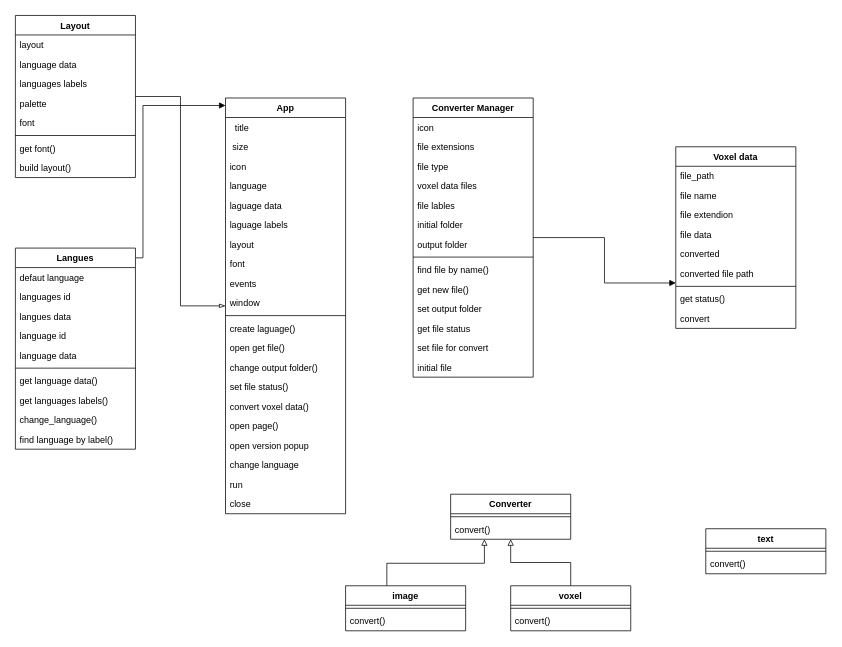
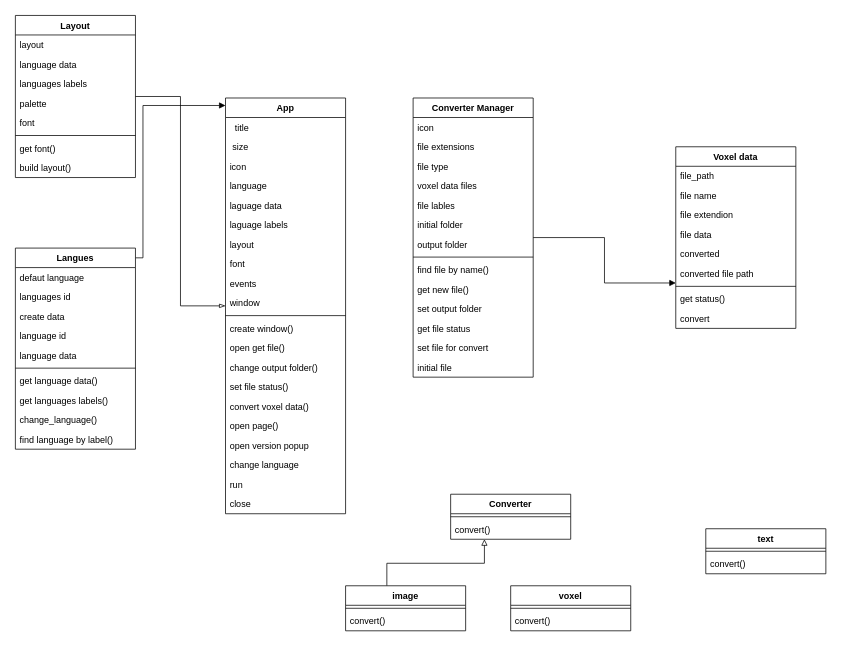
(47, 317) -> (46, 317)
(267, 329) -> (265, 329)
(543, 562) -> none
